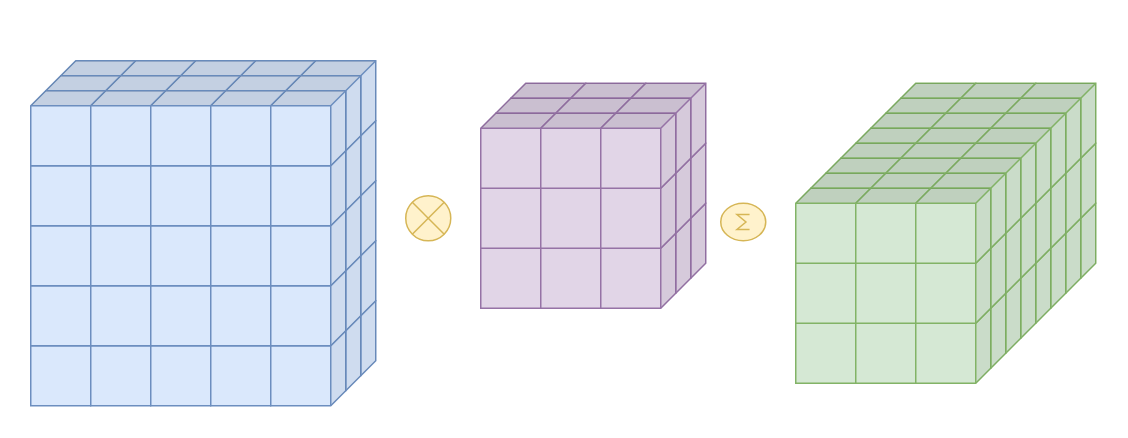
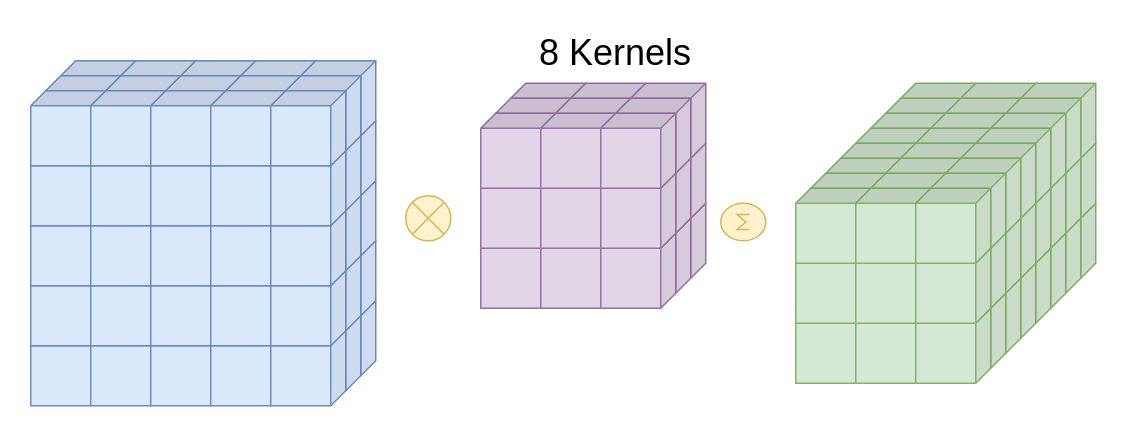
none -> (616, 53)
